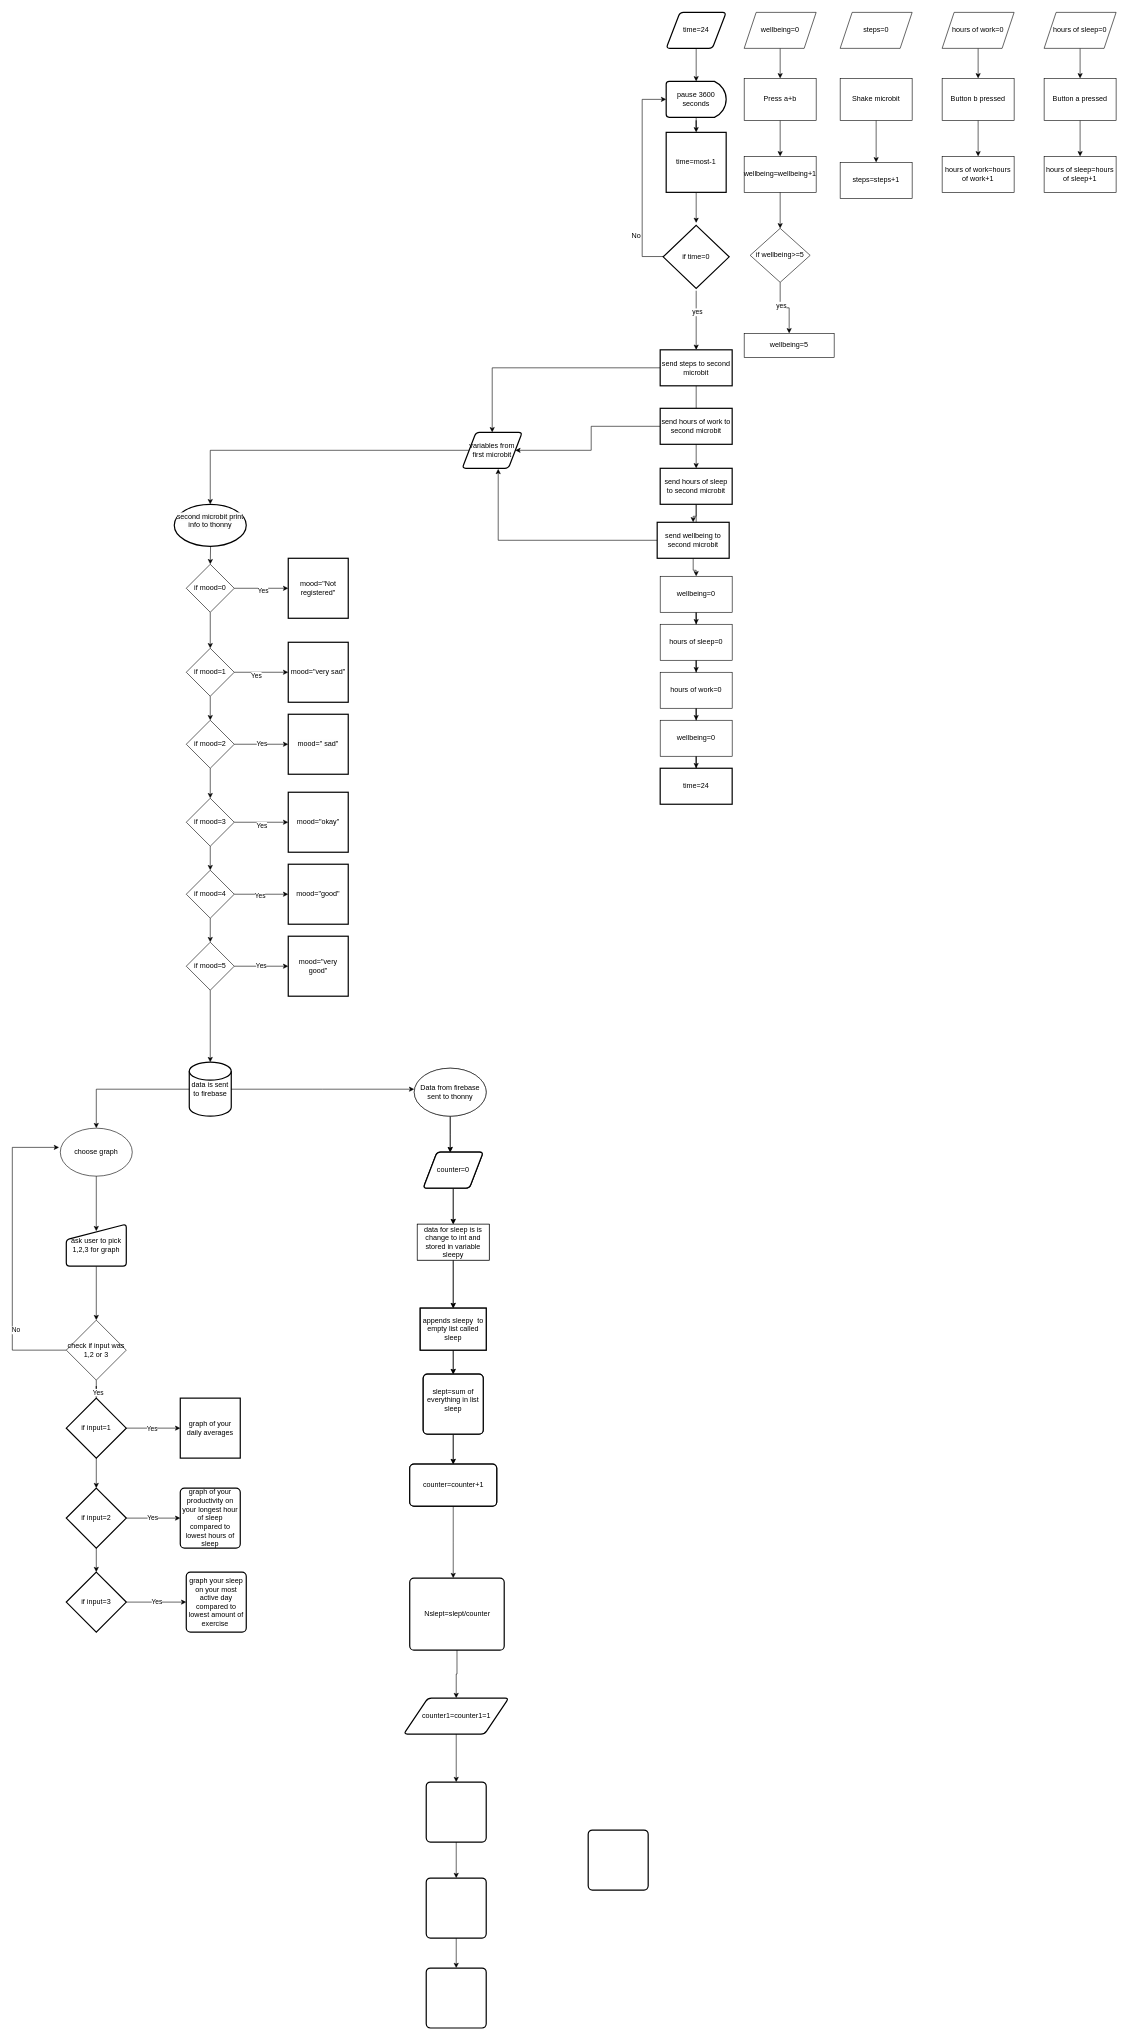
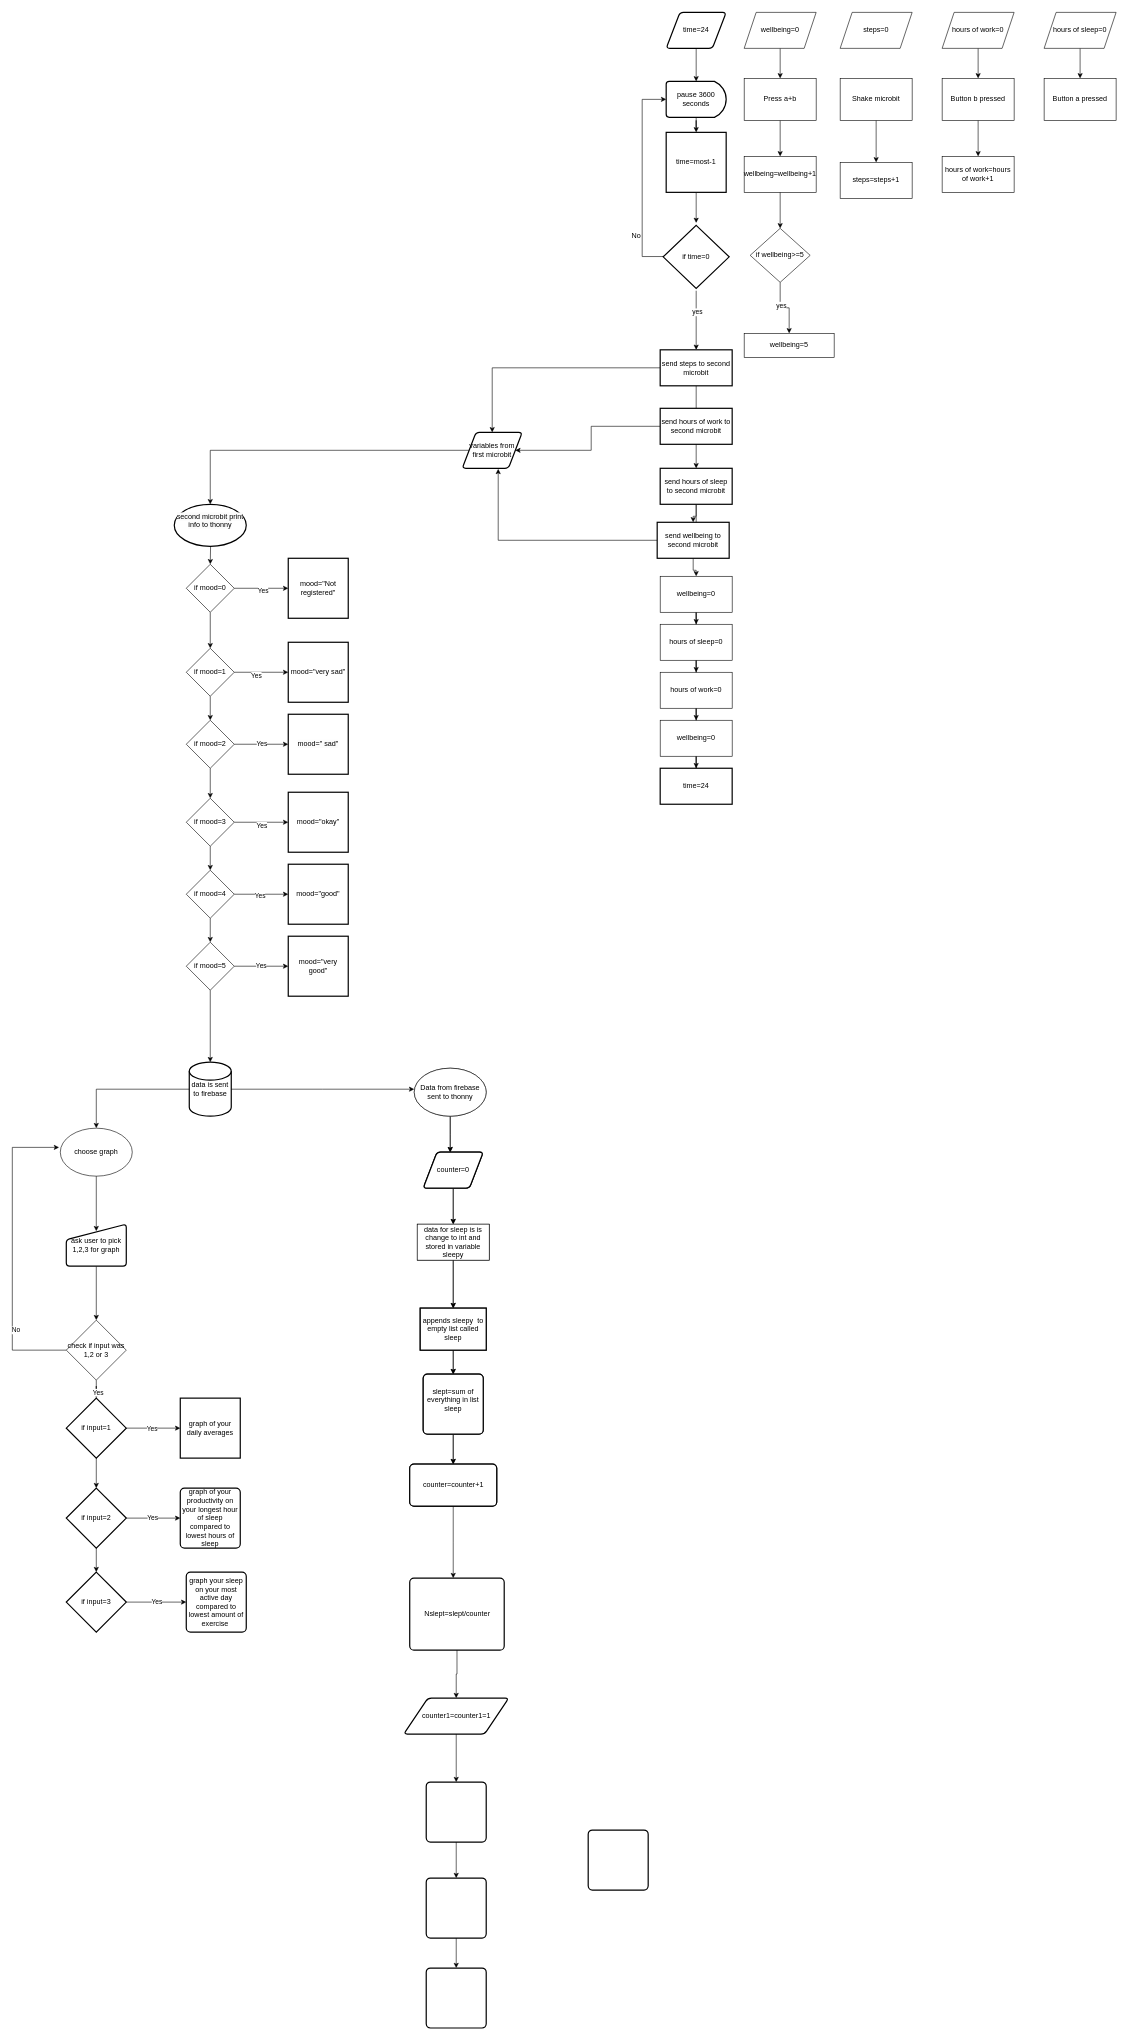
(1080, 150) -> none
(1080, 174) -> none
